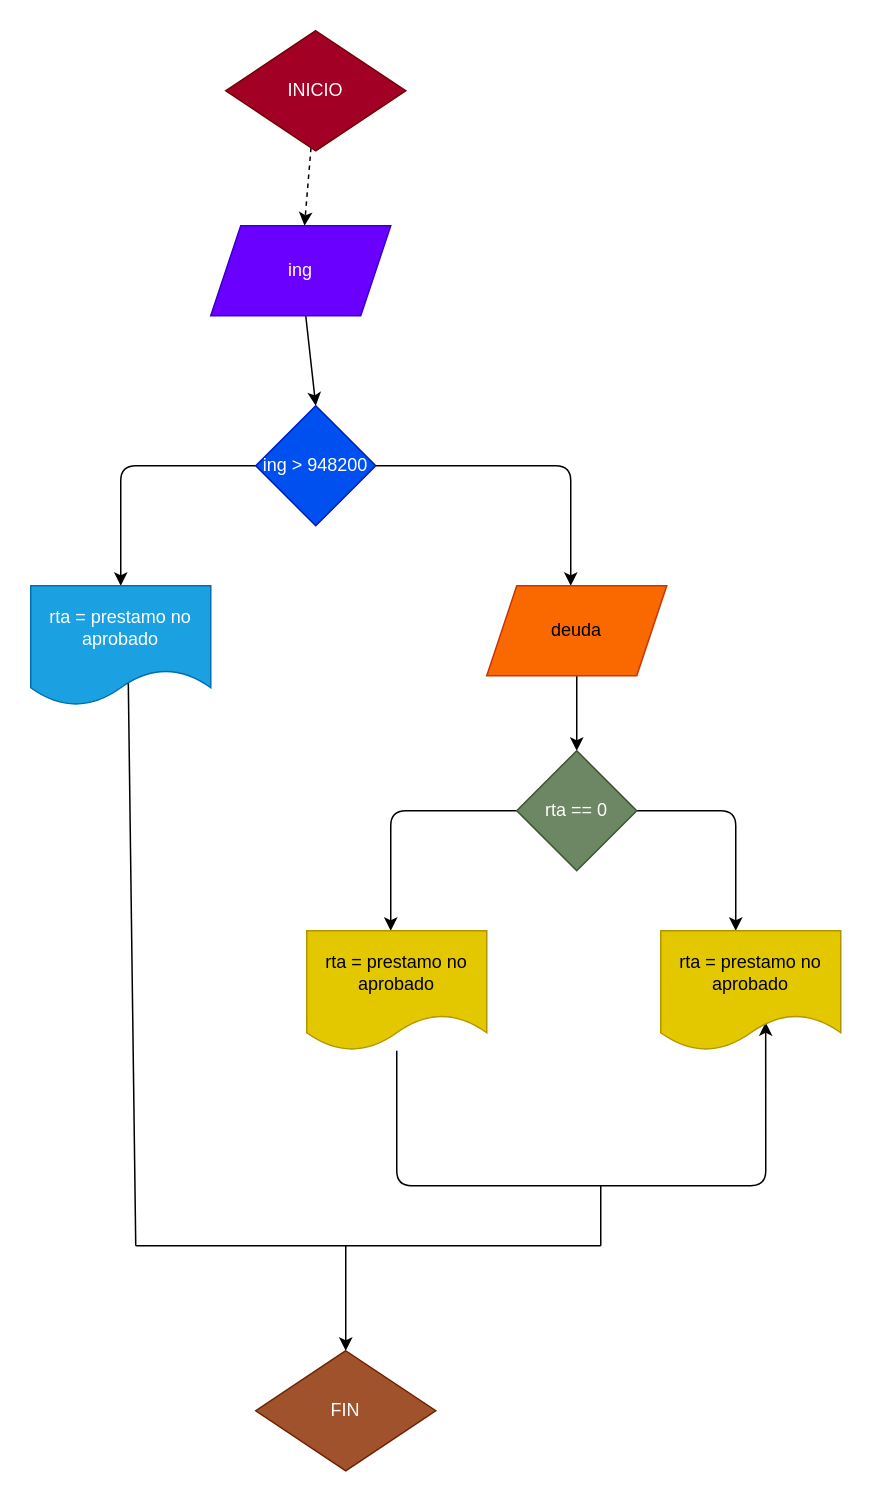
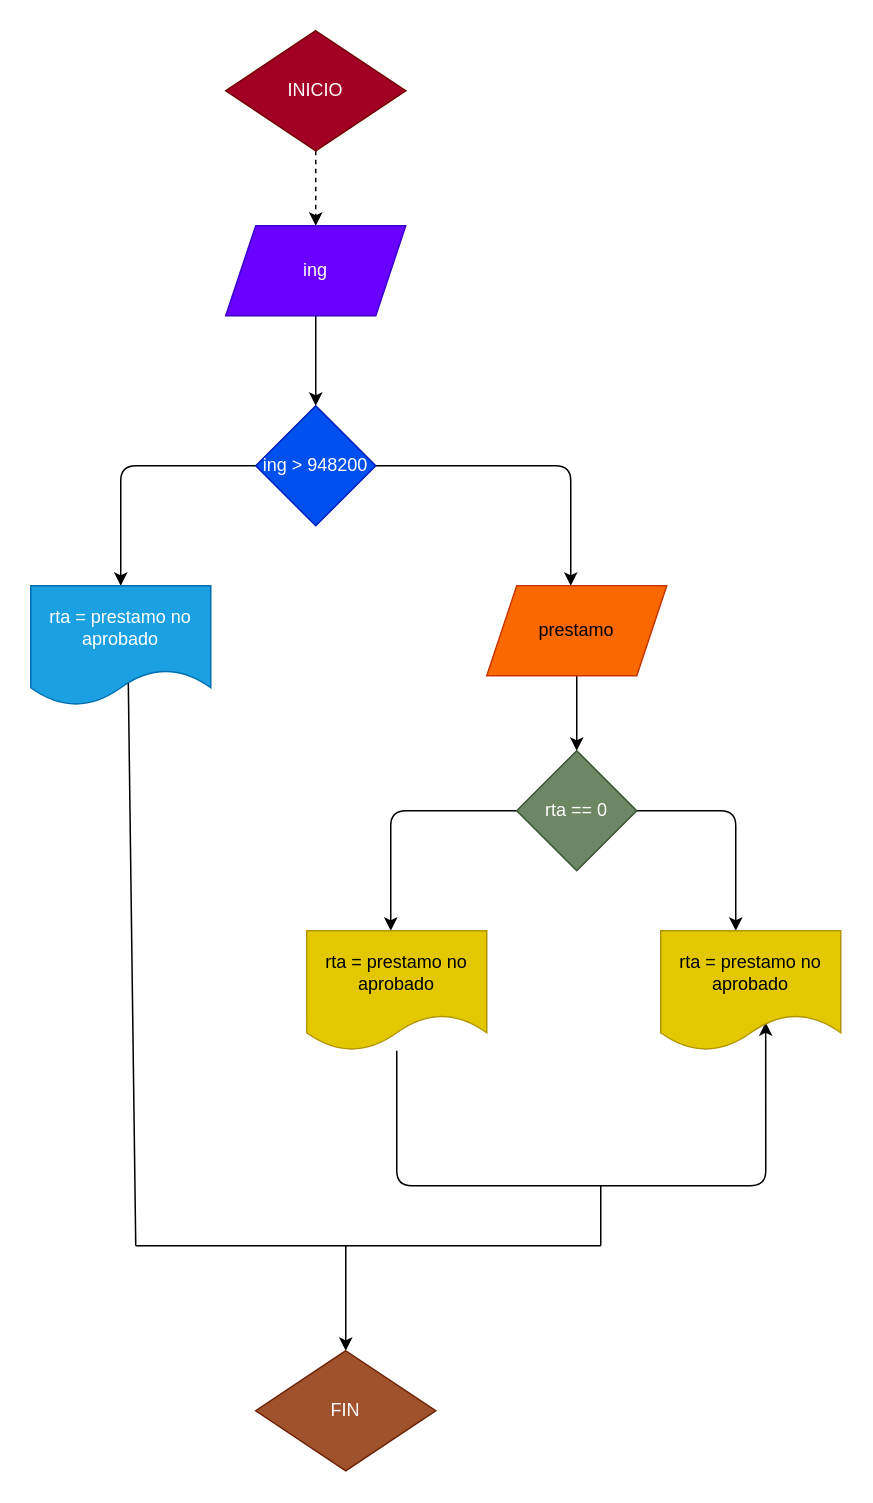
(301, 271) -> (316, 271)
(577, 631) -> (577, 631)
